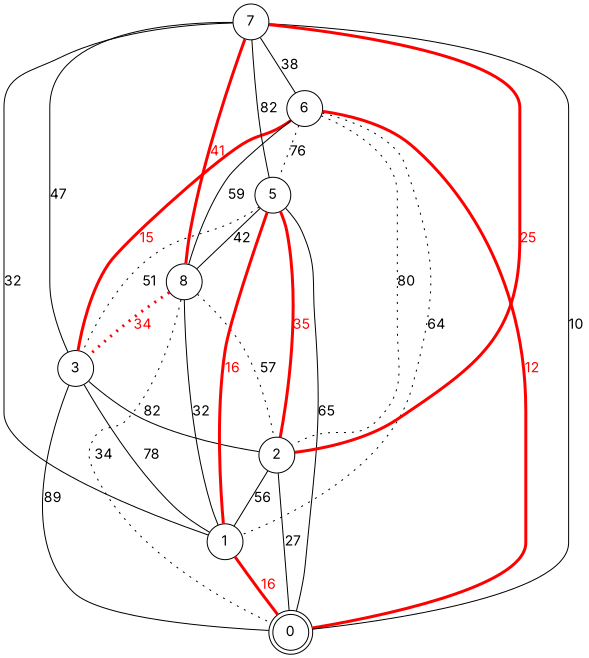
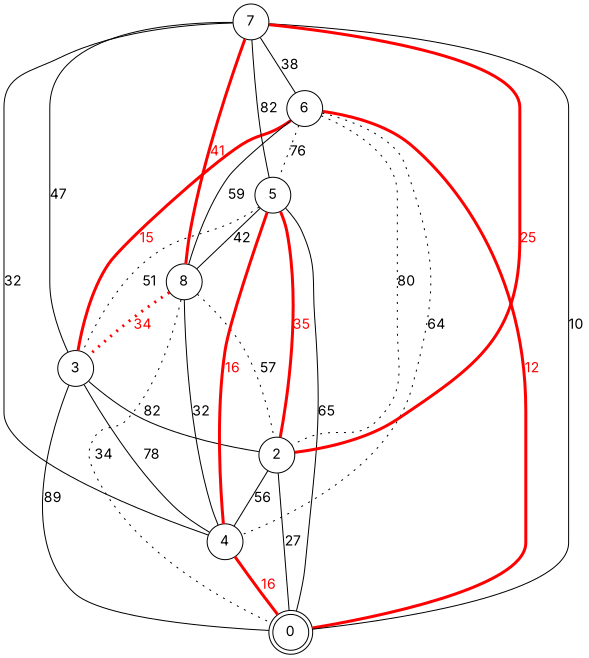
(225, 542) -> (225, 542)
